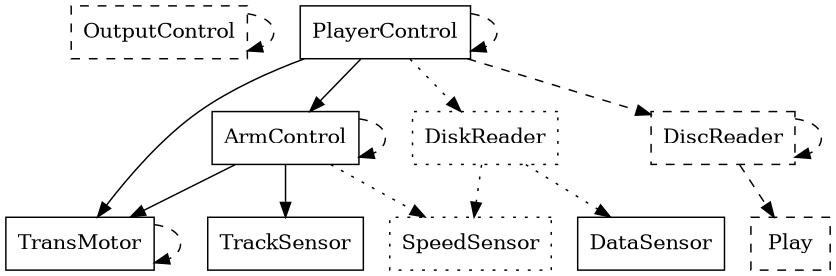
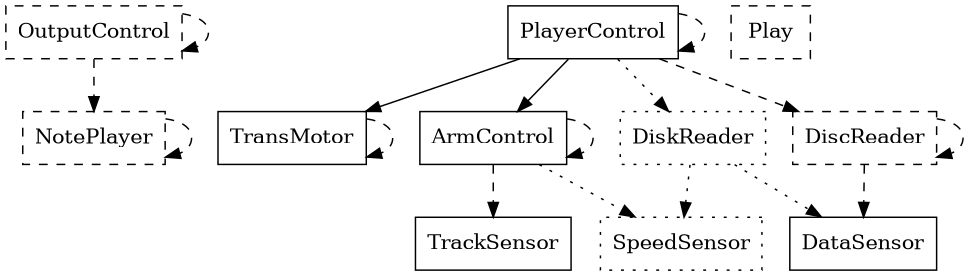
none -> (94, 138)
(286, 184) -> (493, 184)
(753, 185) -> (864, 184)
(189, 188) -> none
